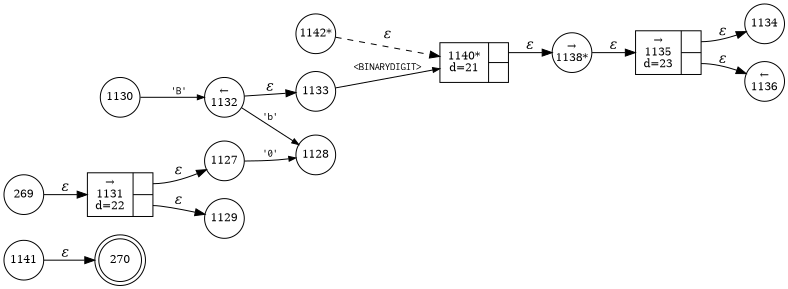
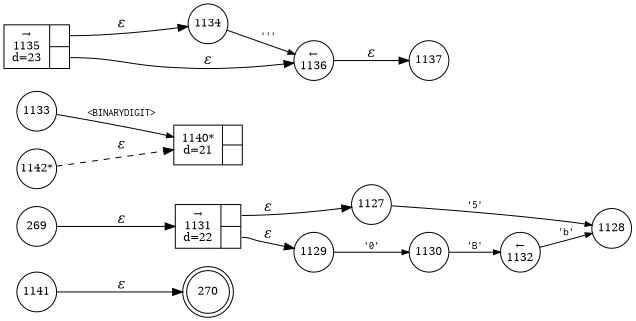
none -> (258, 41)
(572, 53) -> none
none -> (429, 61)
(265, 95) -> none
(270, 154) -> (475, 206)
none -> (368, 252)
